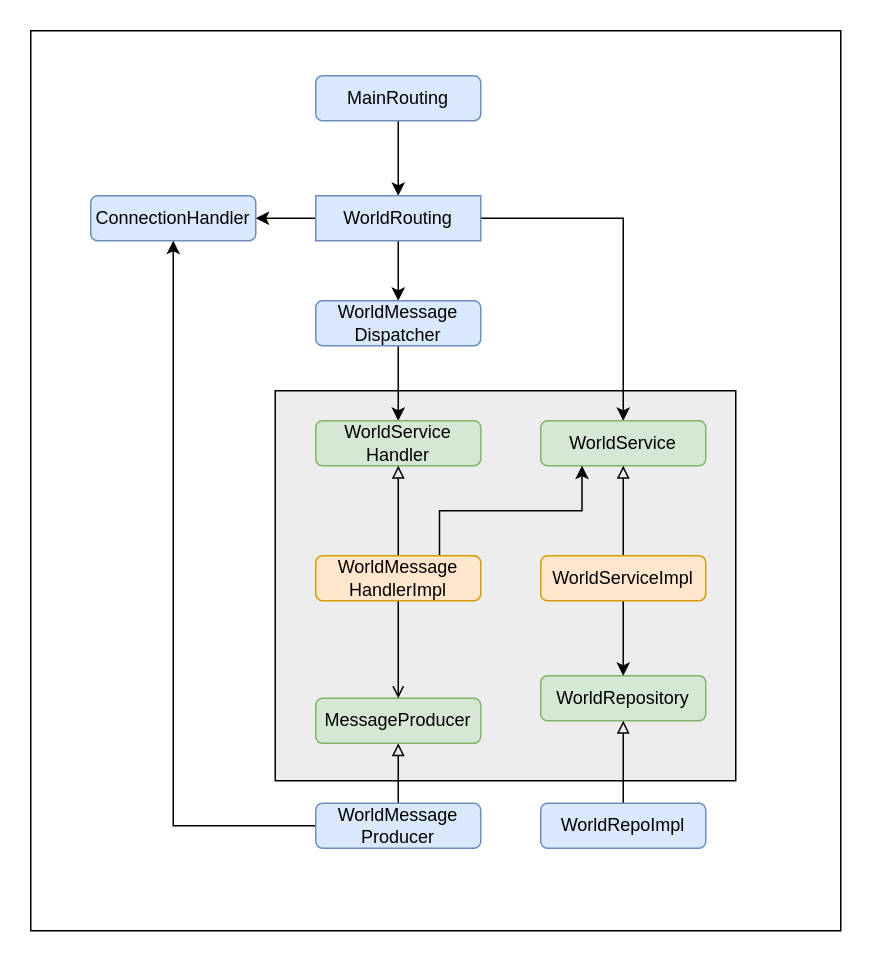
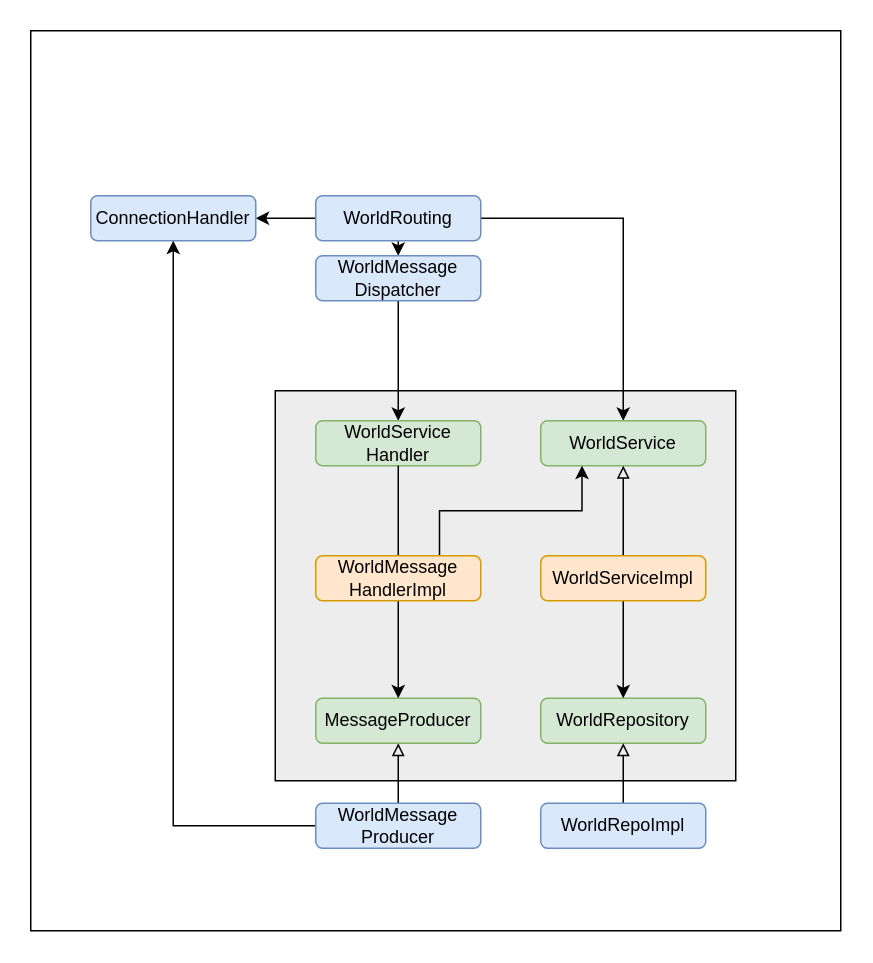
(398, 98) -> none
(398, 153) -> none
(398, 218) -> (398, 218)
(398, 323) -> (398, 278)
(398, 479) -> (398, 473)
(398, 689) -> (398, 687)
(623, 698) -> (623, 721)
